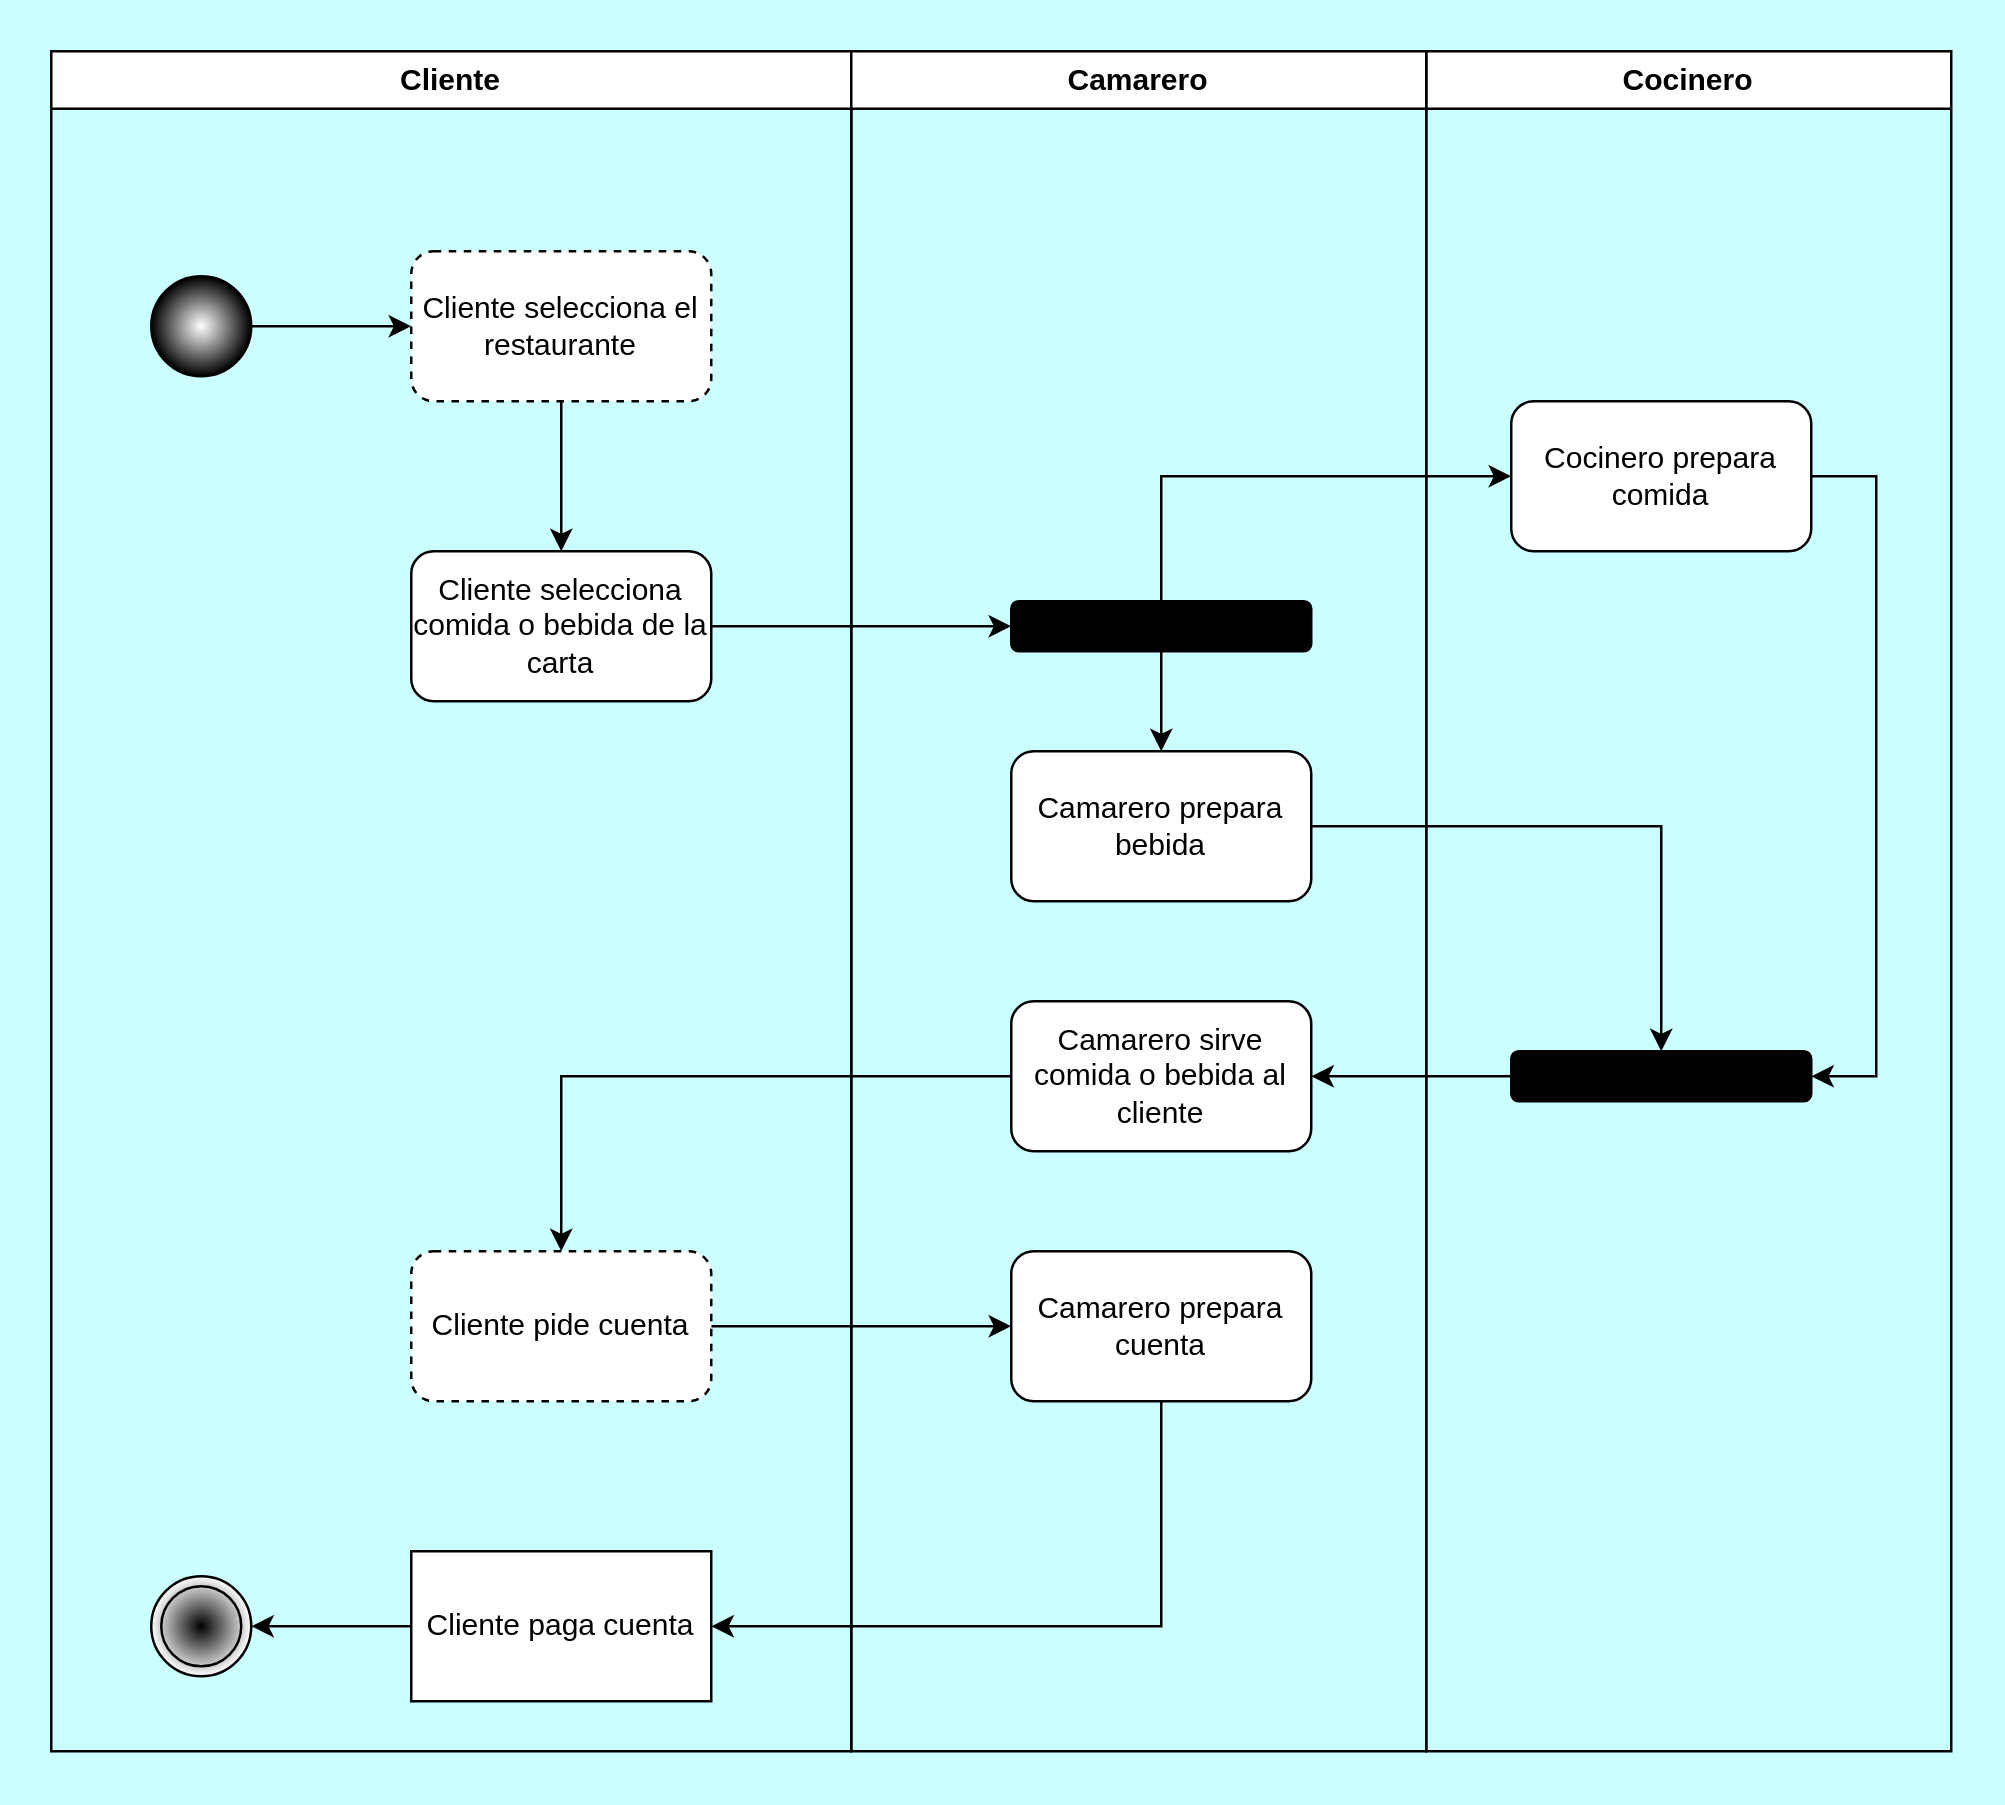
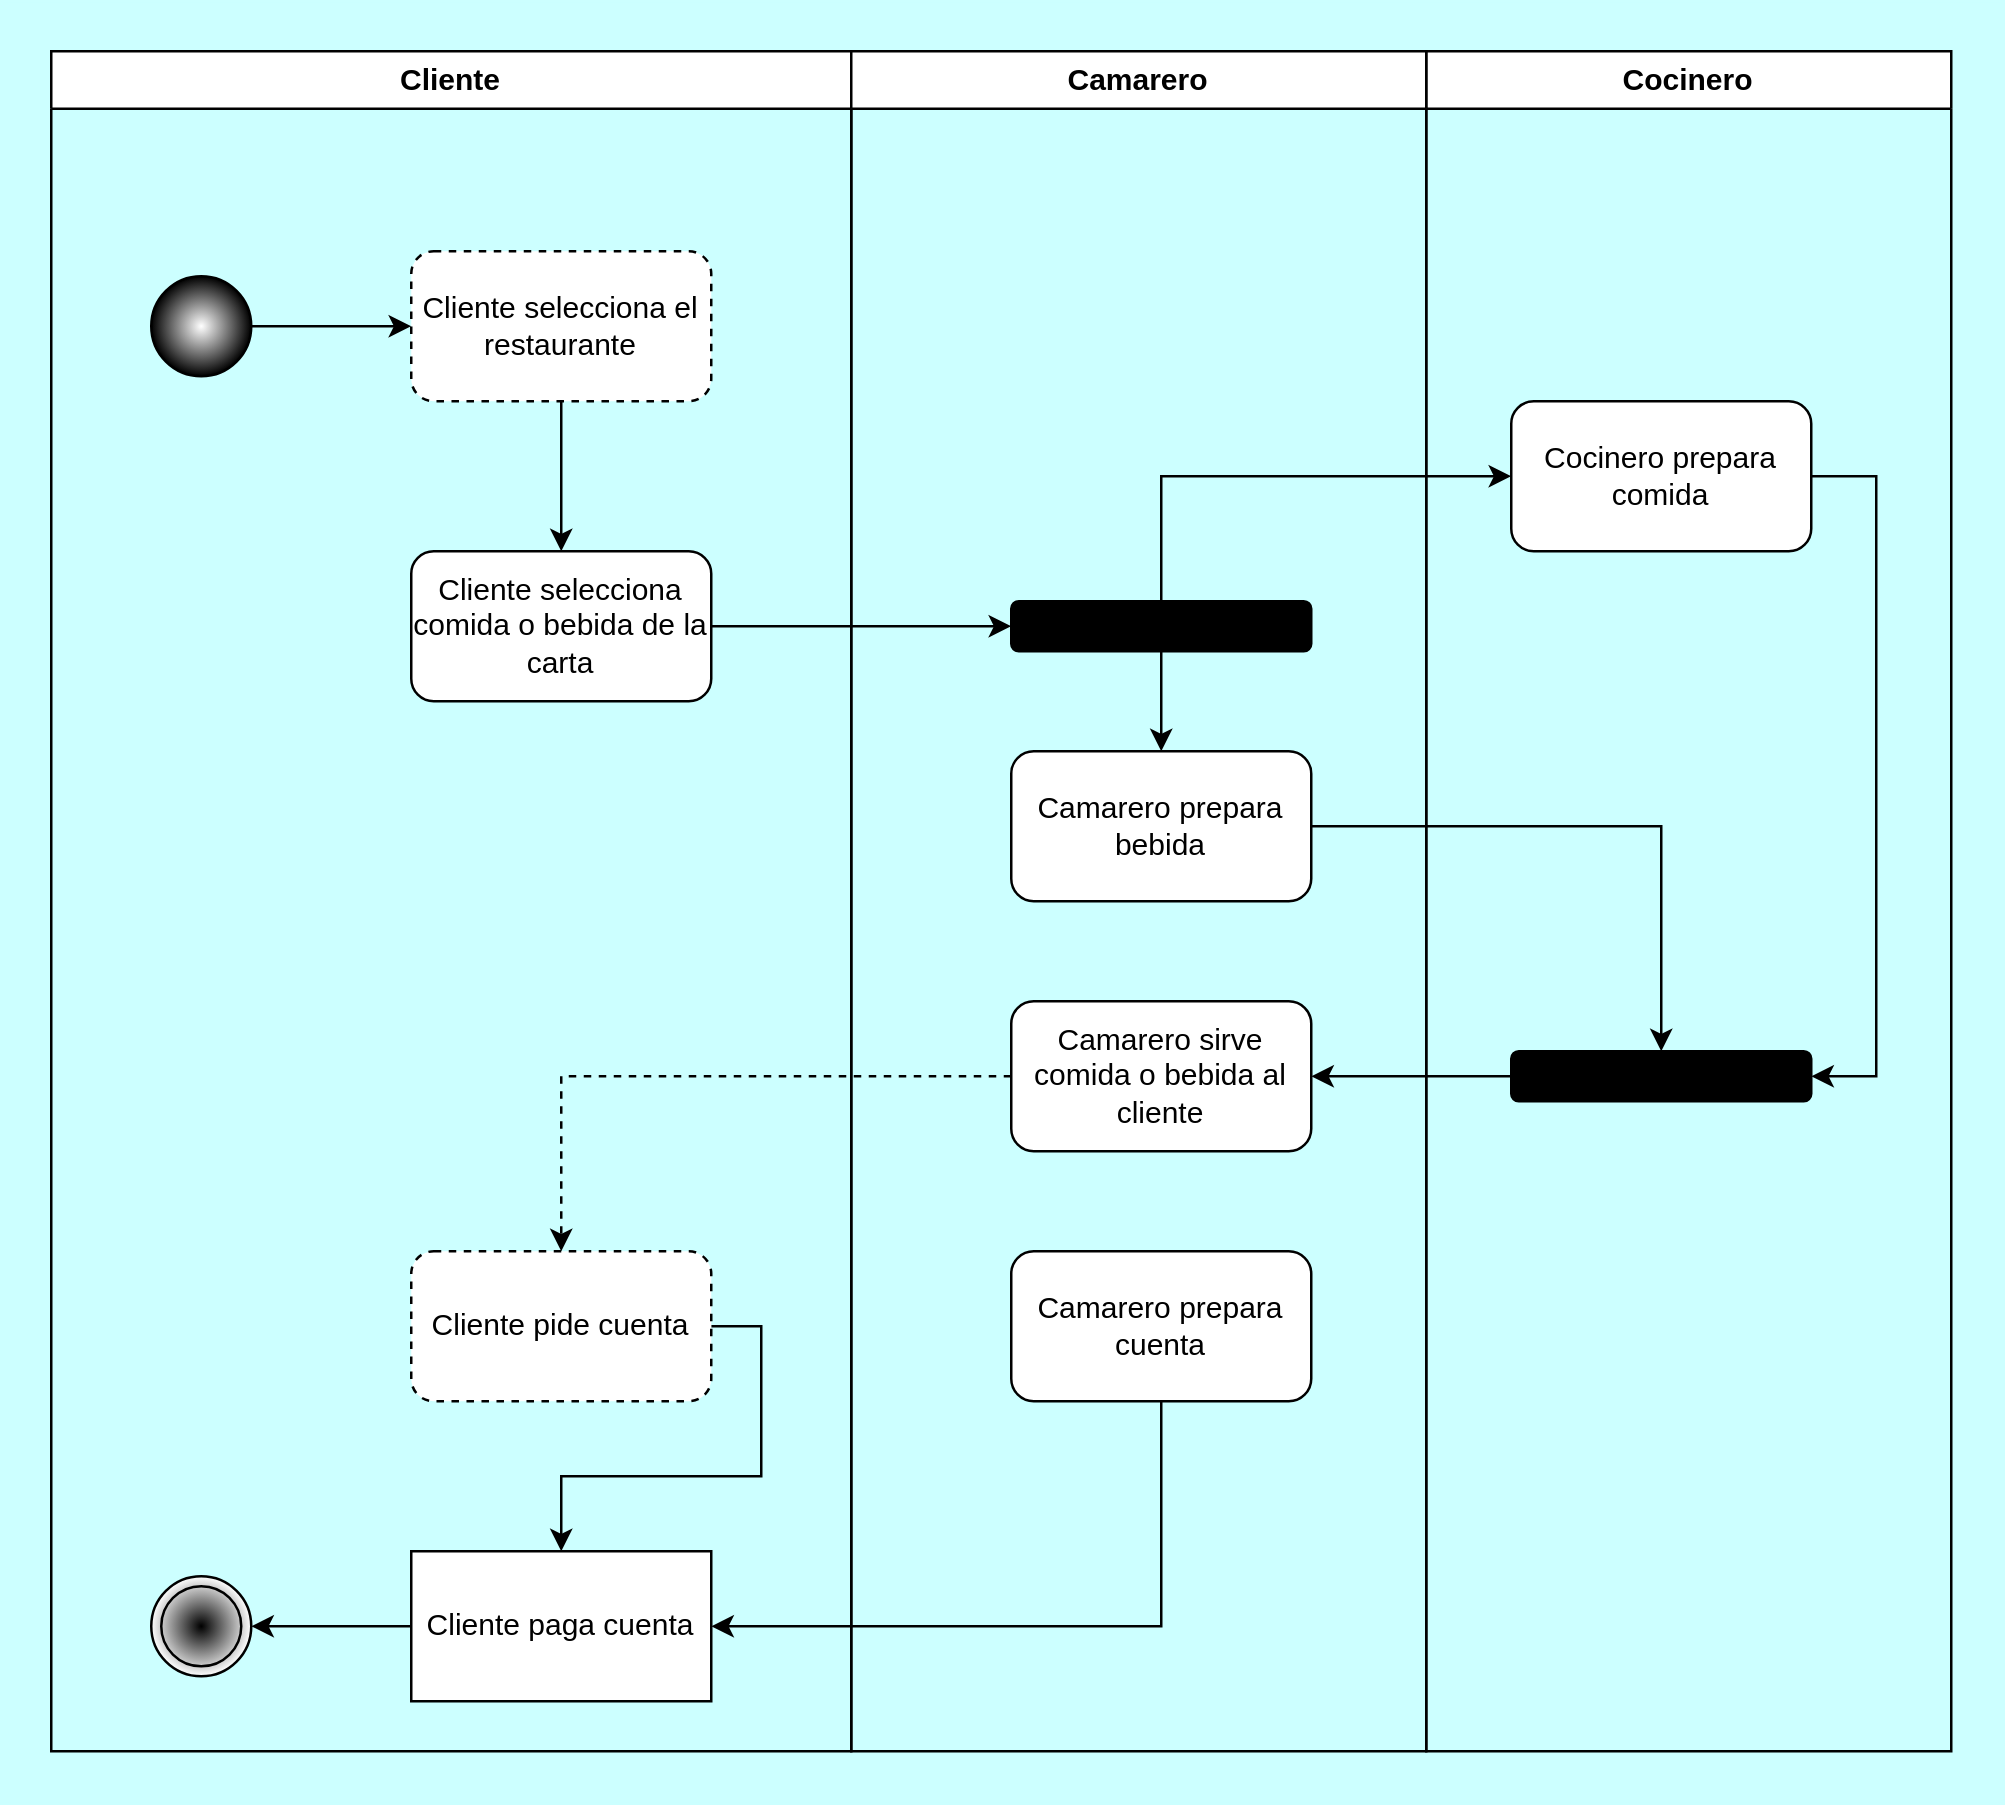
(628, 1076) -> (628, 1076)
(925, 1326) -> (708, 1476)
